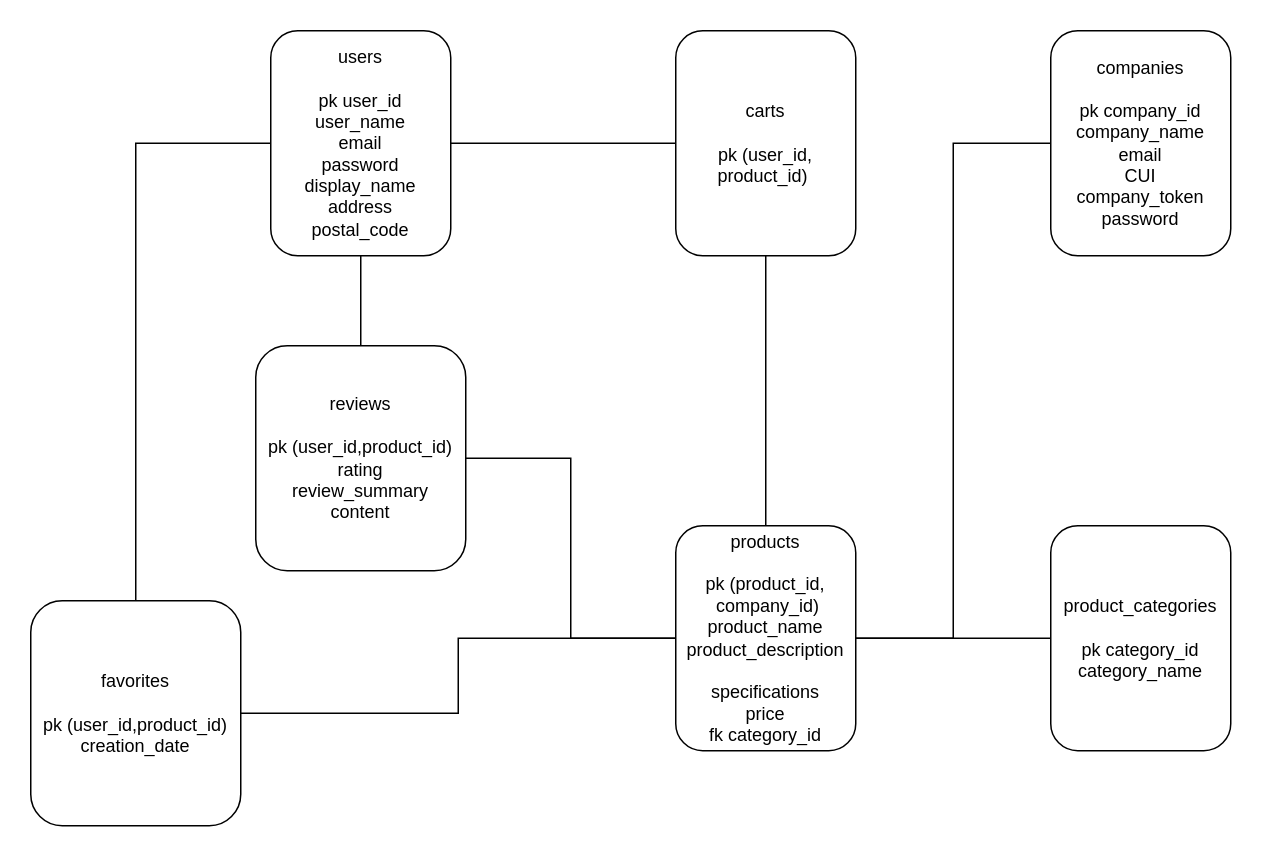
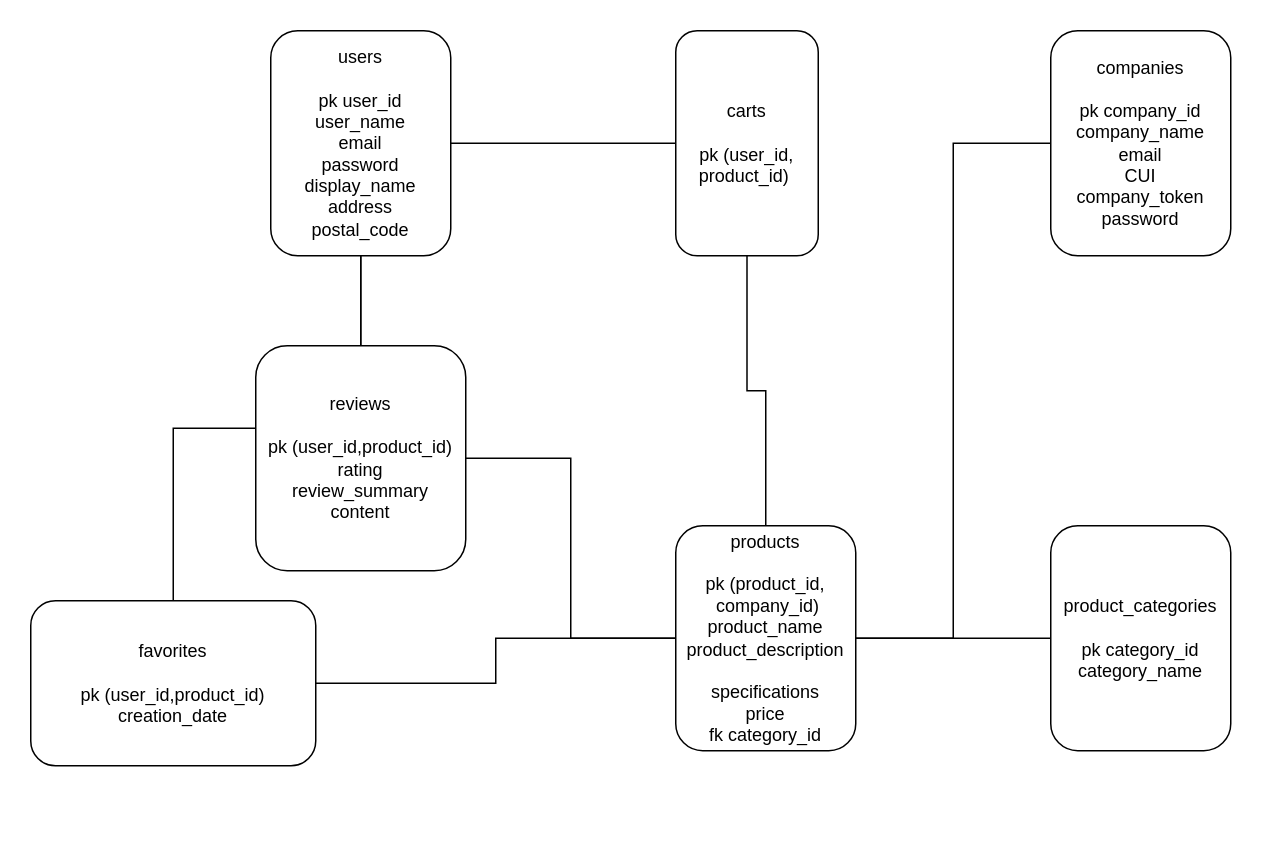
(766, 143) -> (747, 143)
(136, 713) -> (173, 683)
